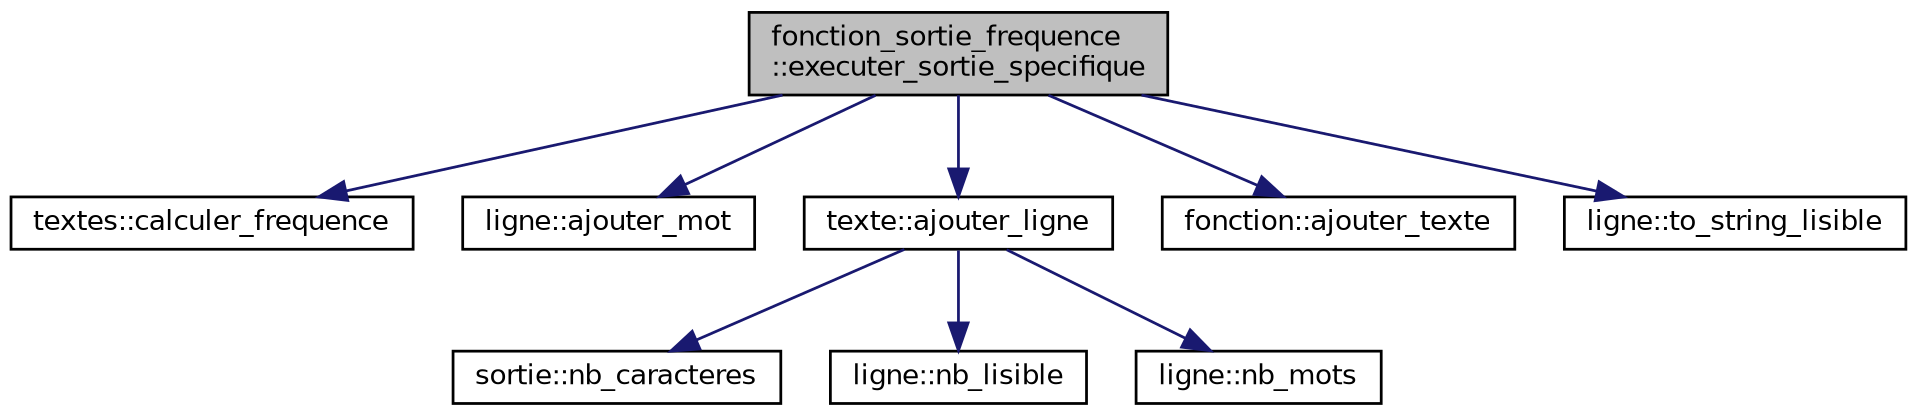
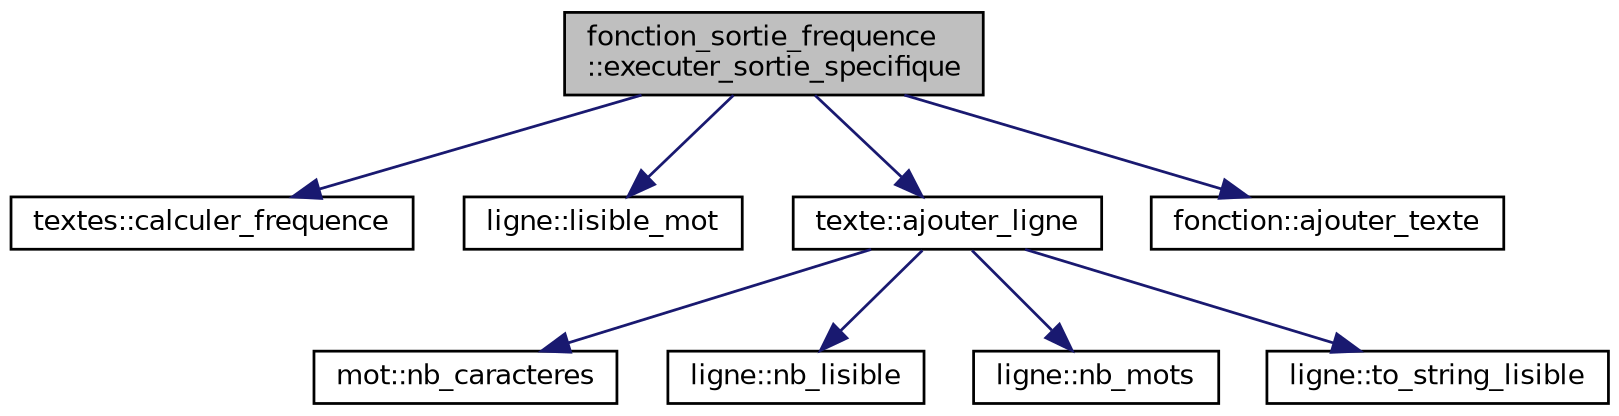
(1369, 143) -> (1179, 296)
(609, 223) -> (603, 223)
(617, 377) -> (465, 377)
